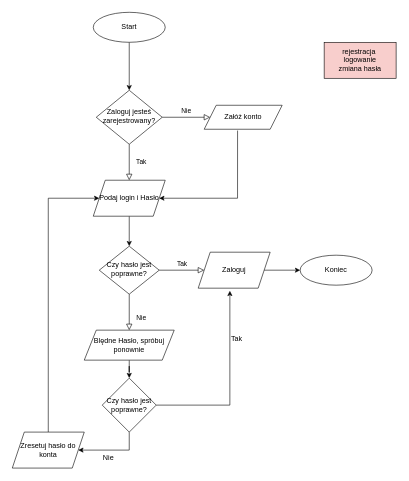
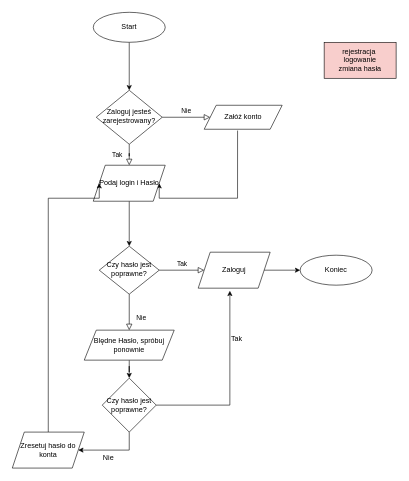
(129, 198) -> (129, 183)
